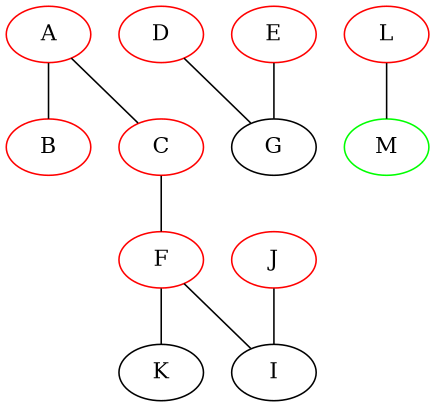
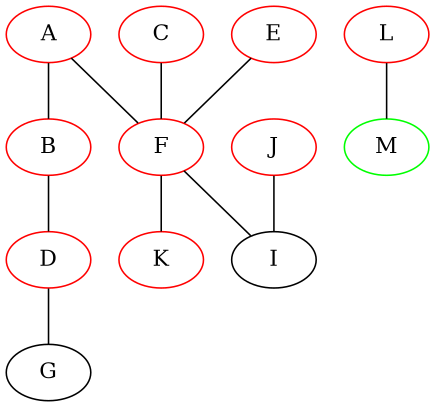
(105, 91) -> (105, 91)
(274, 91) -> (218, 91)
none -> (49, 204)
(161, 373) -> (161, 260)
